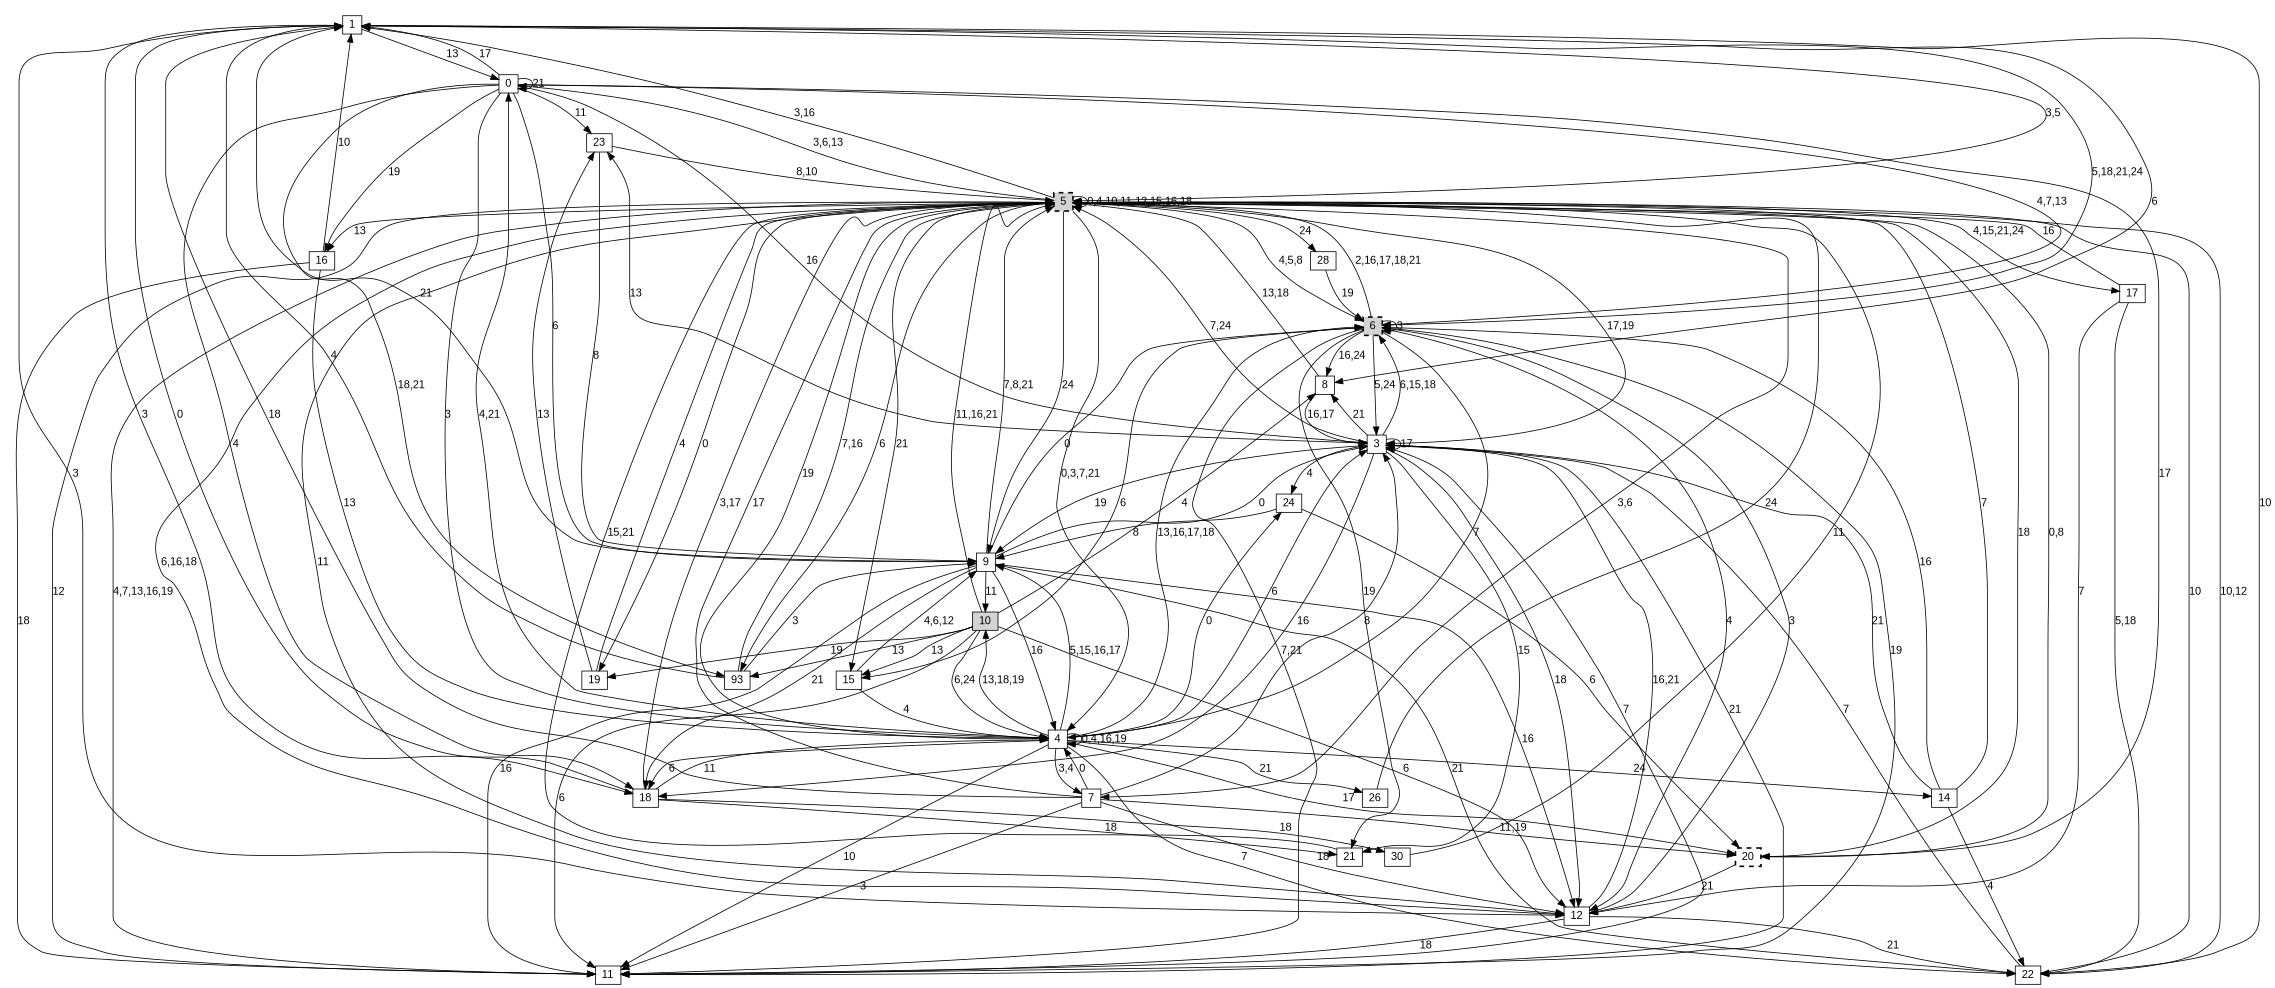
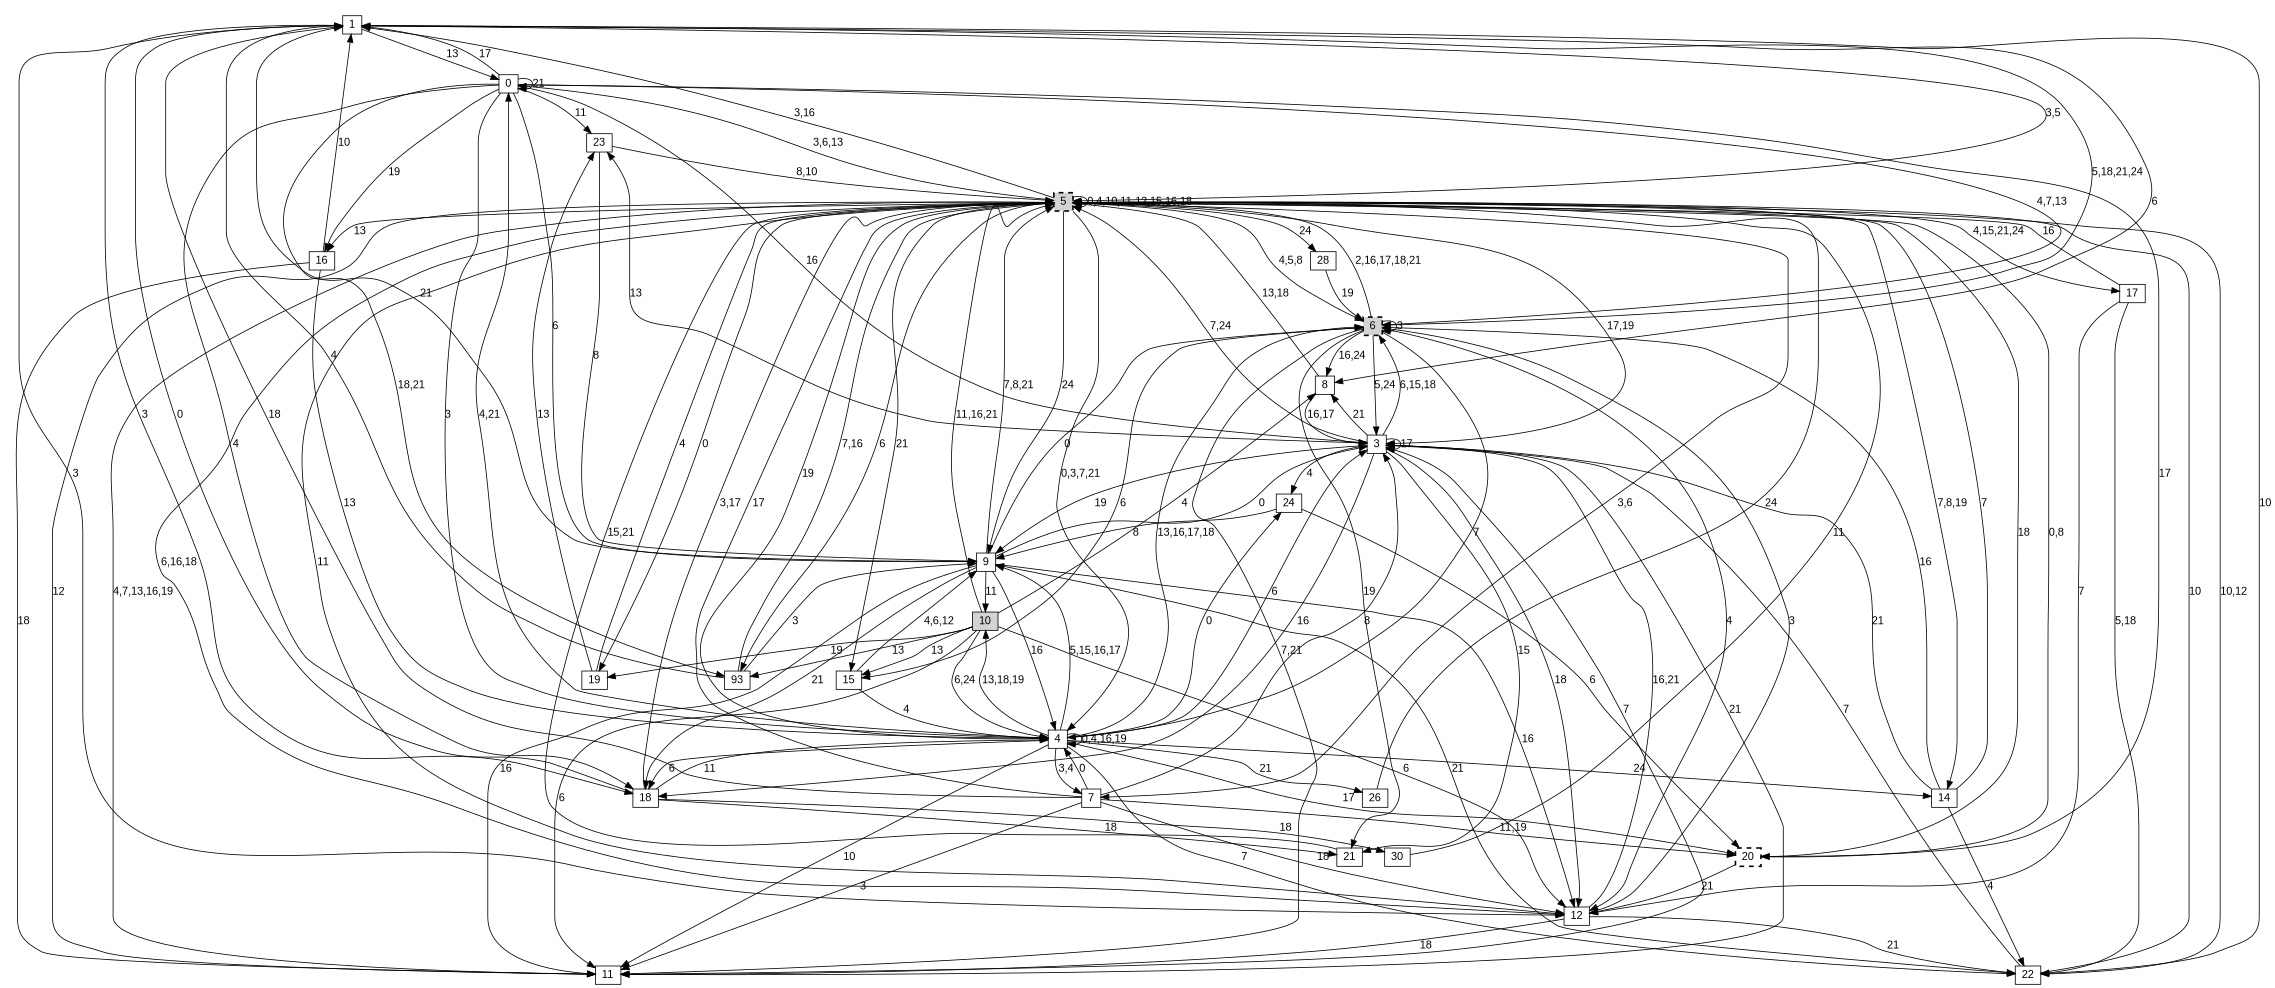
none -> (1876, 246)
(1635, 956) -> none
